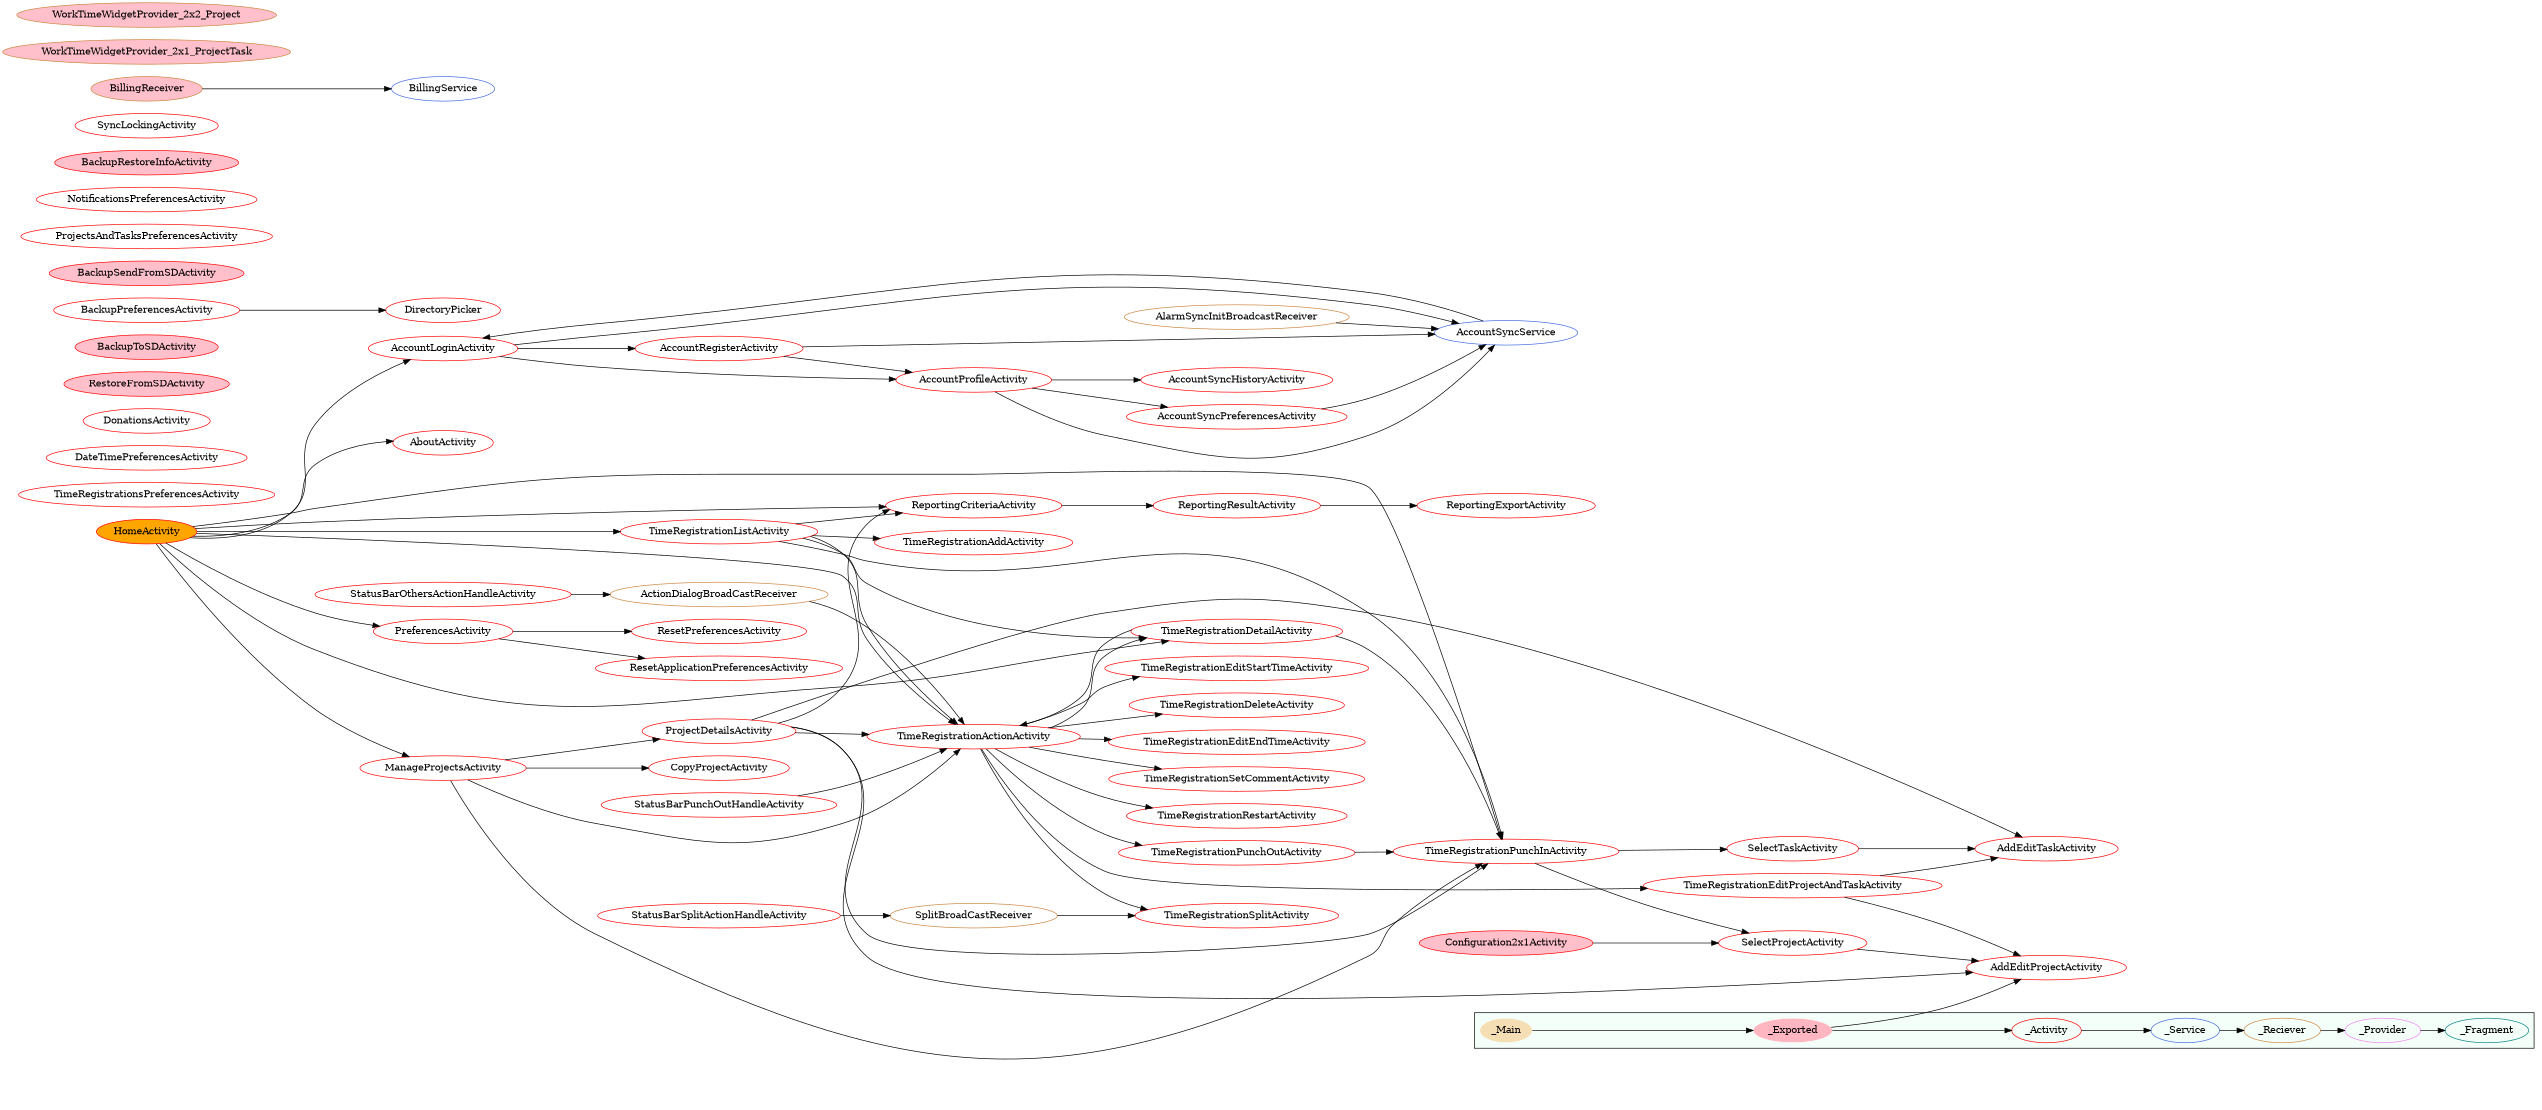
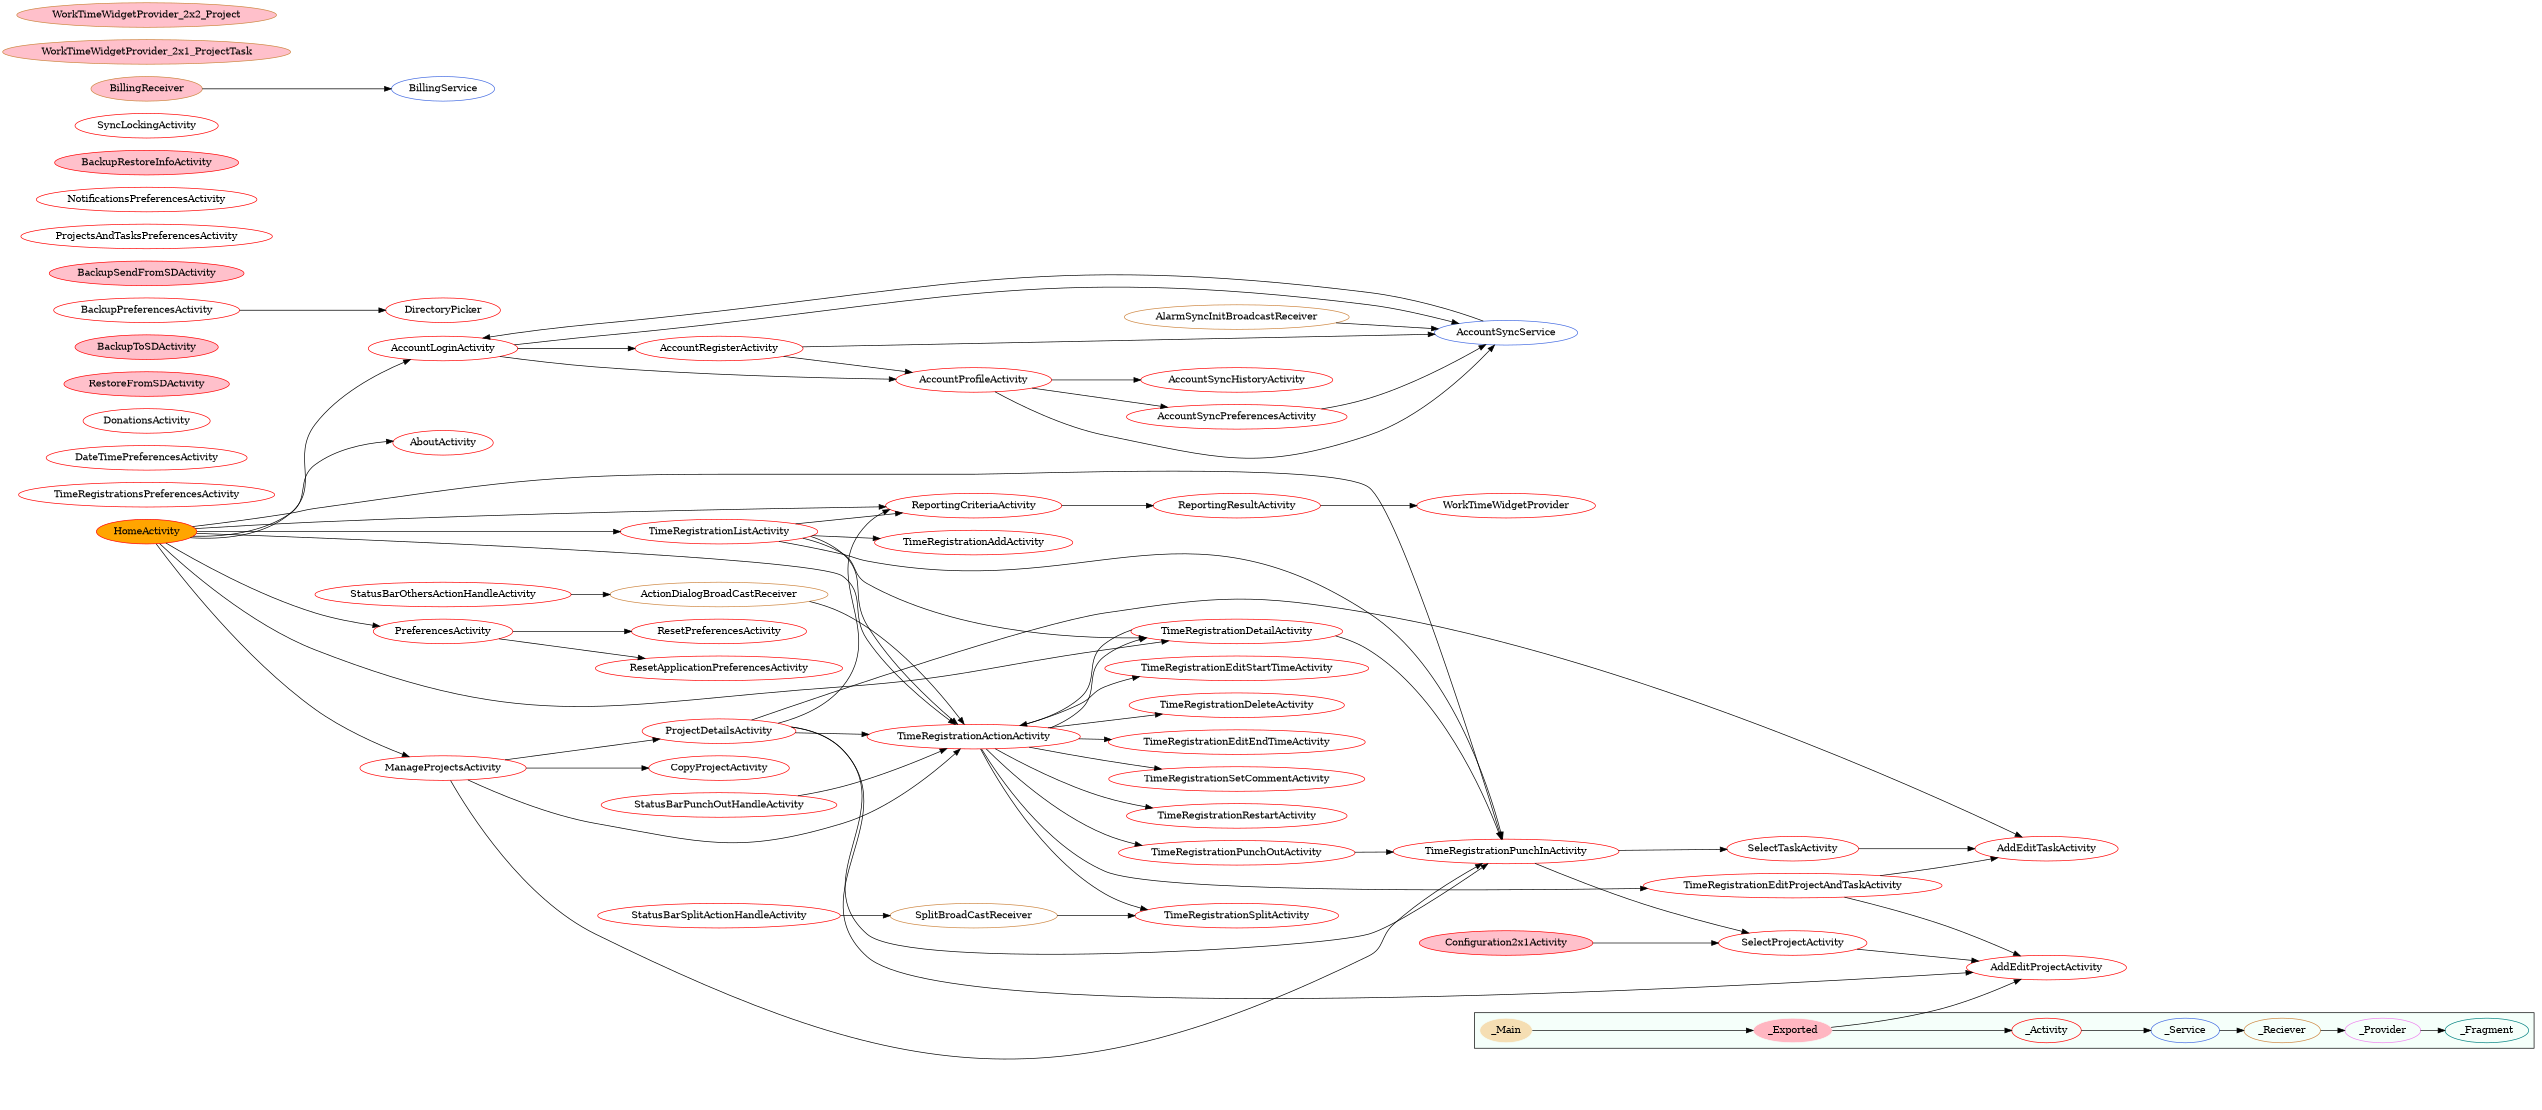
(1506, 506) -> (1506, 506)
